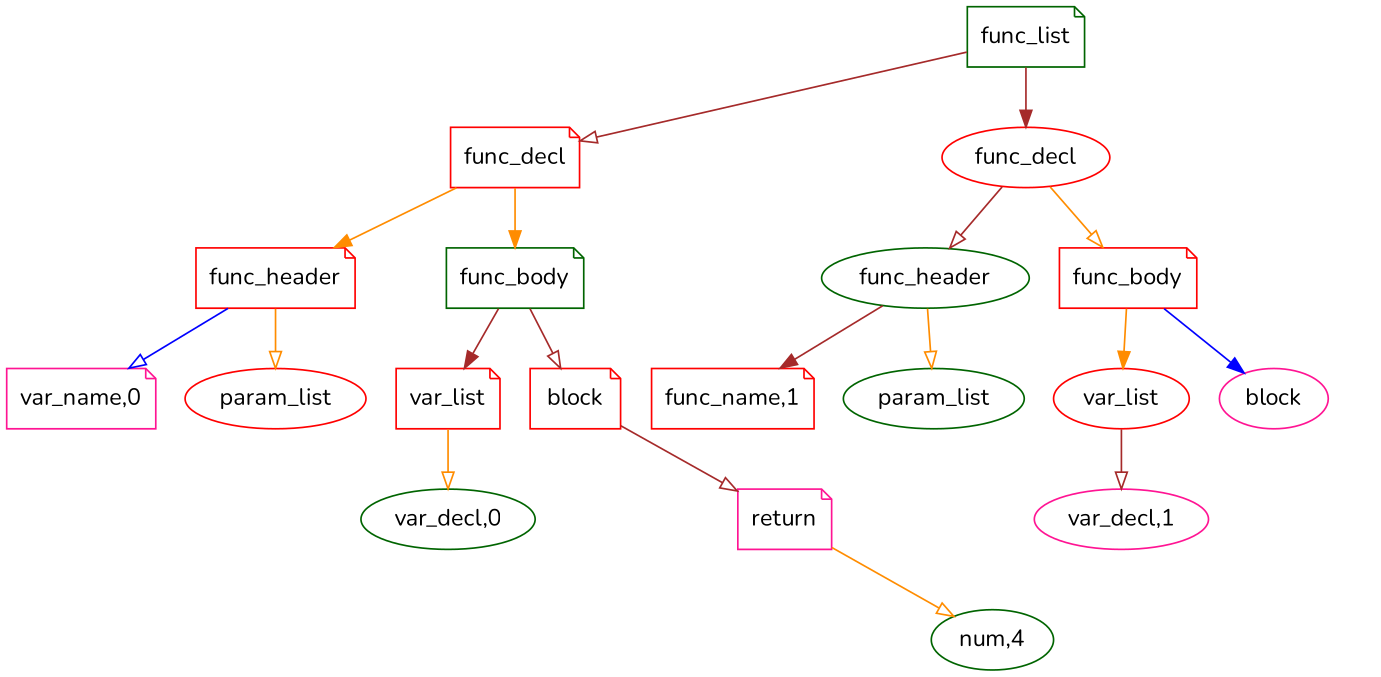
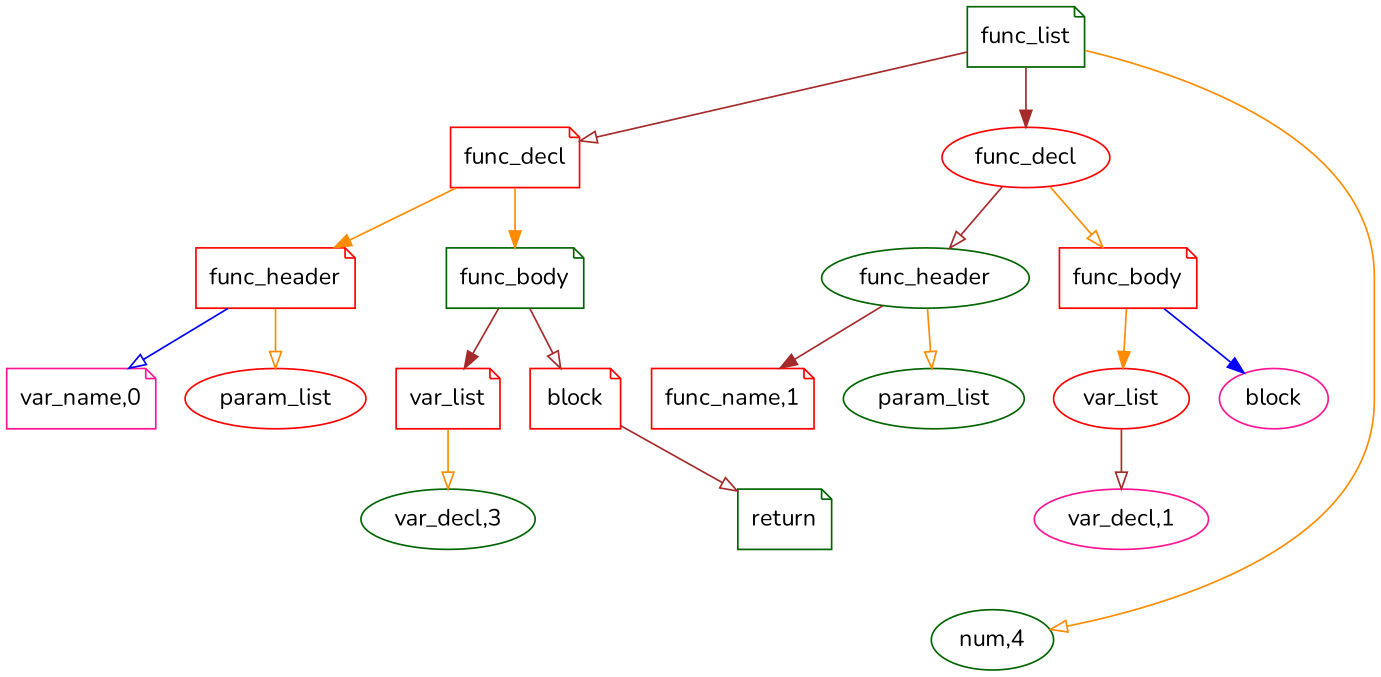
(448, 519) -> (448, 519)
(785, 519) -> (785, 519)
(885, 578) -> (1374, 347)
